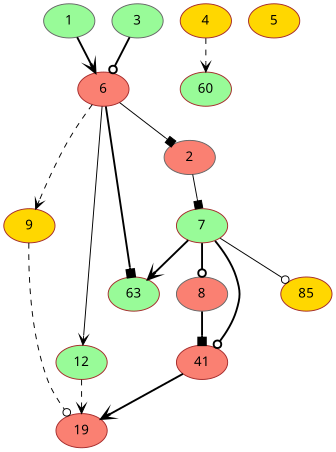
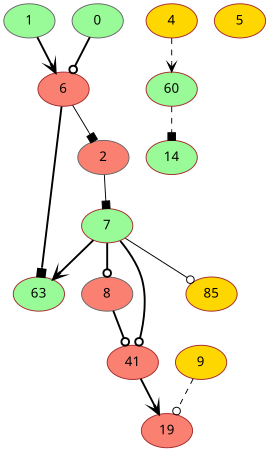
(138, 21) -> (98, 21)
(63, 151) -> none
none -> (172, 157)
(202, 324) -> (119, 324)
(82, 362) -> none
